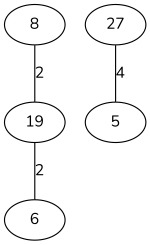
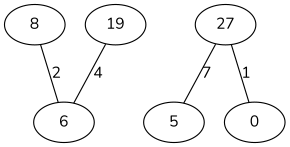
(35, 74) -> (49, 74)
(121, 74) -> (207, 74)
none -> (255, 122)
(40, 171) -> (98, 74)
